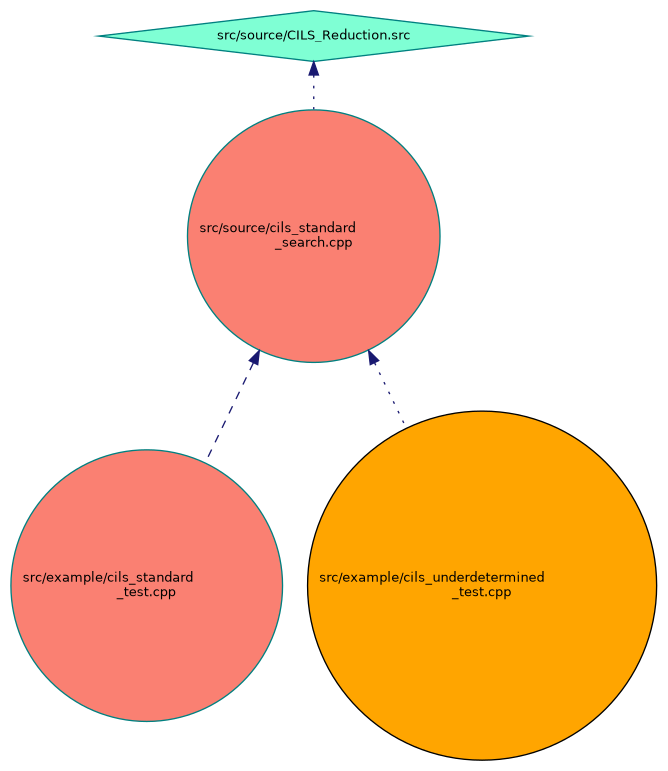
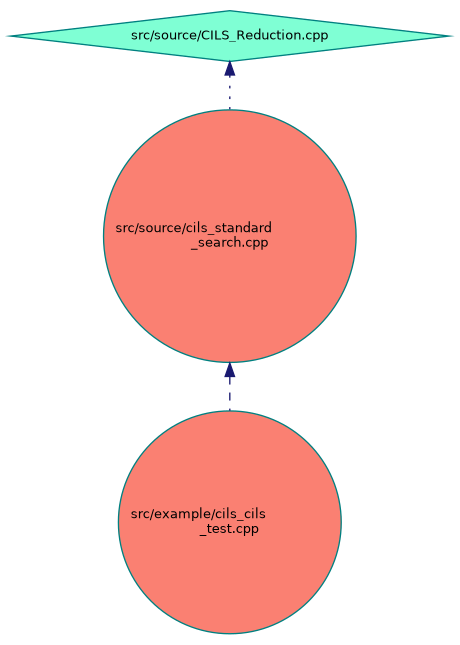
(314, 36) -> (230, 36)
(147, 586) -> (230, 522)
(482, 586) -> none
